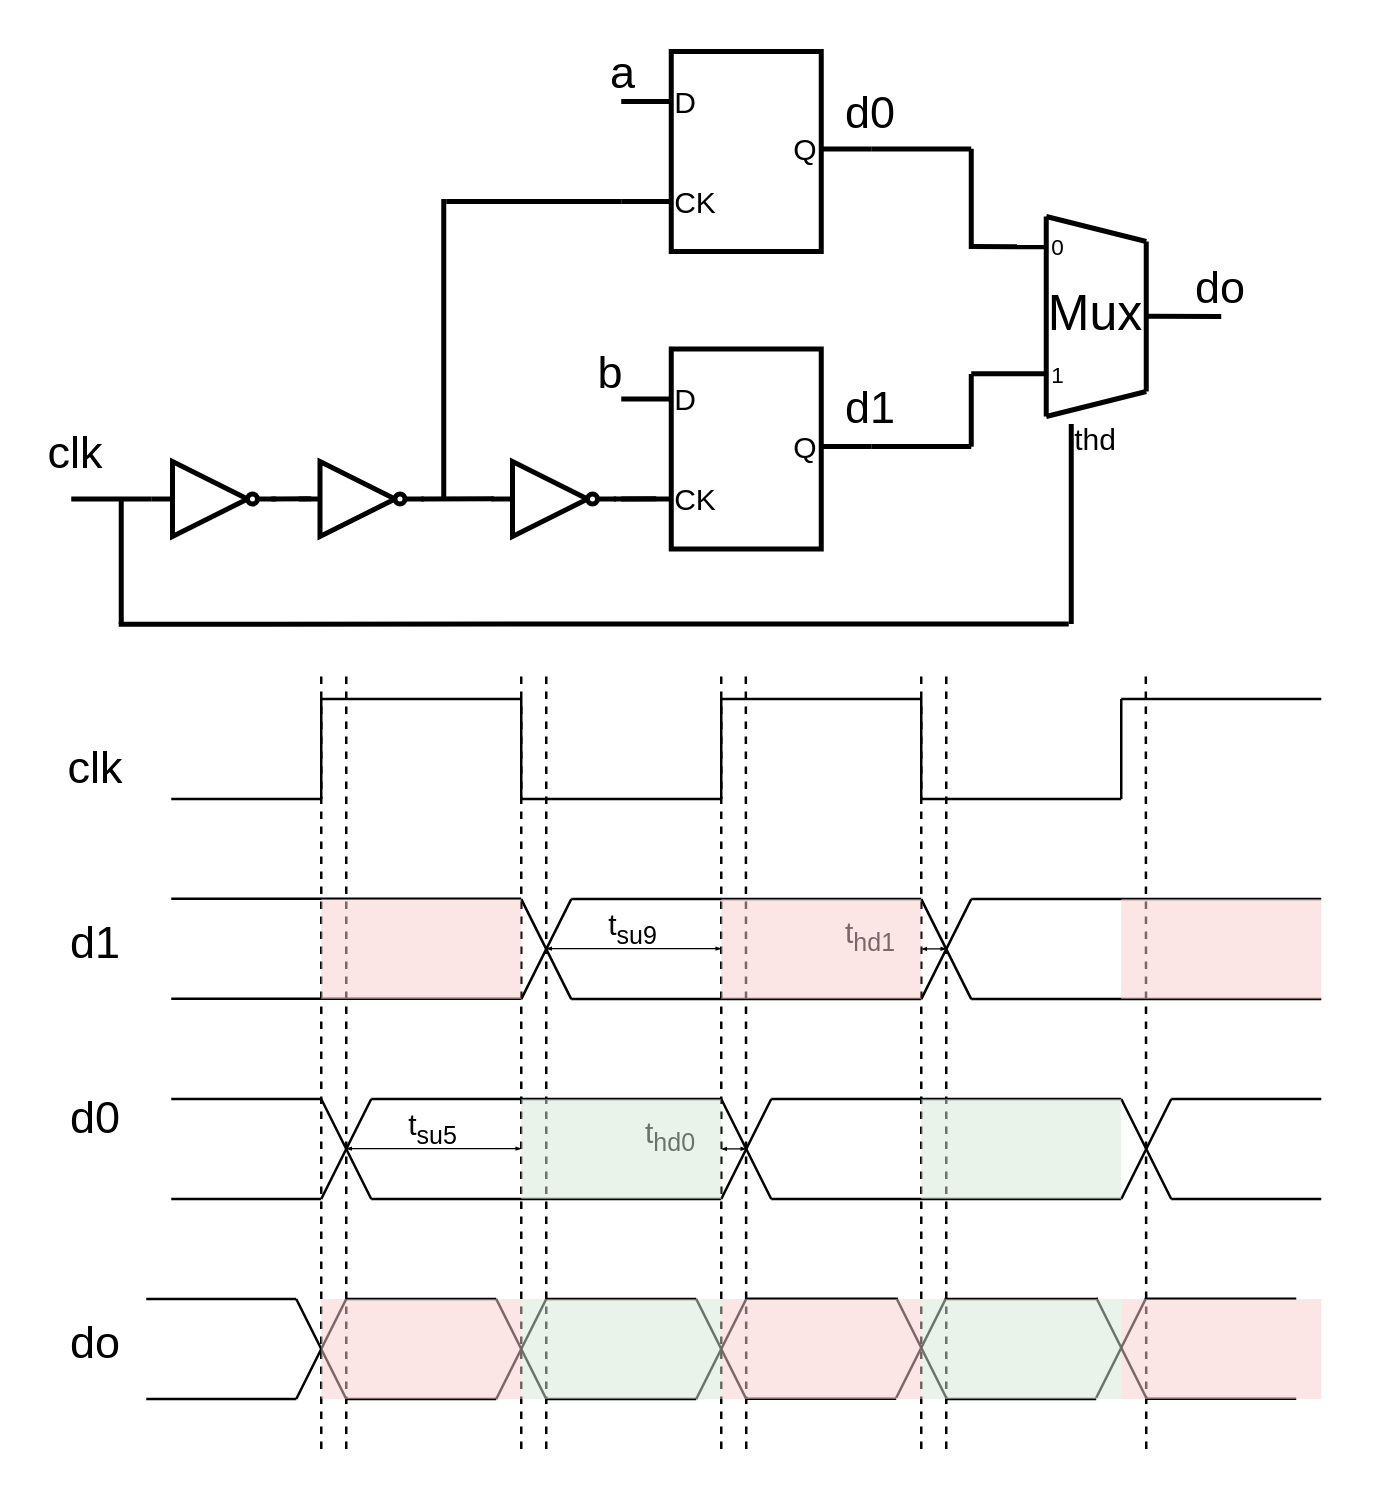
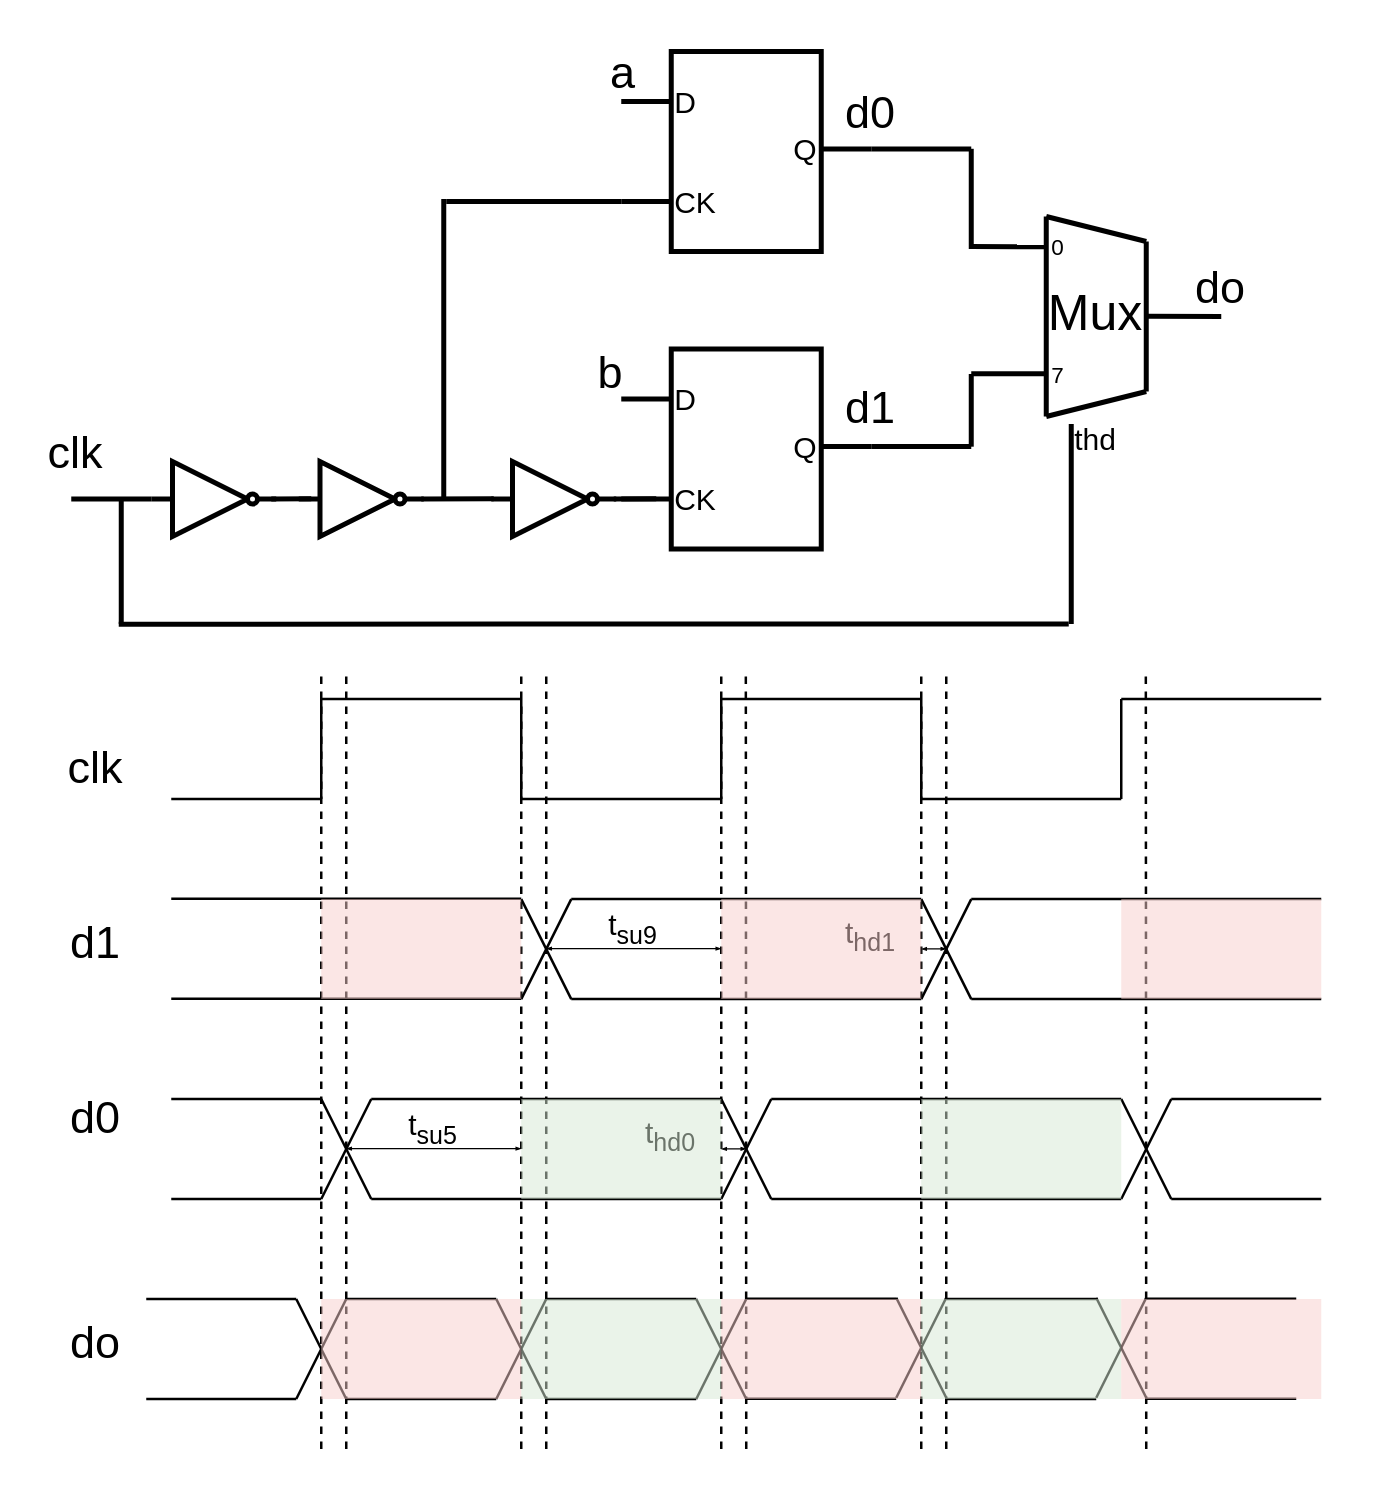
(1059, 364) -> (1059, 364)
